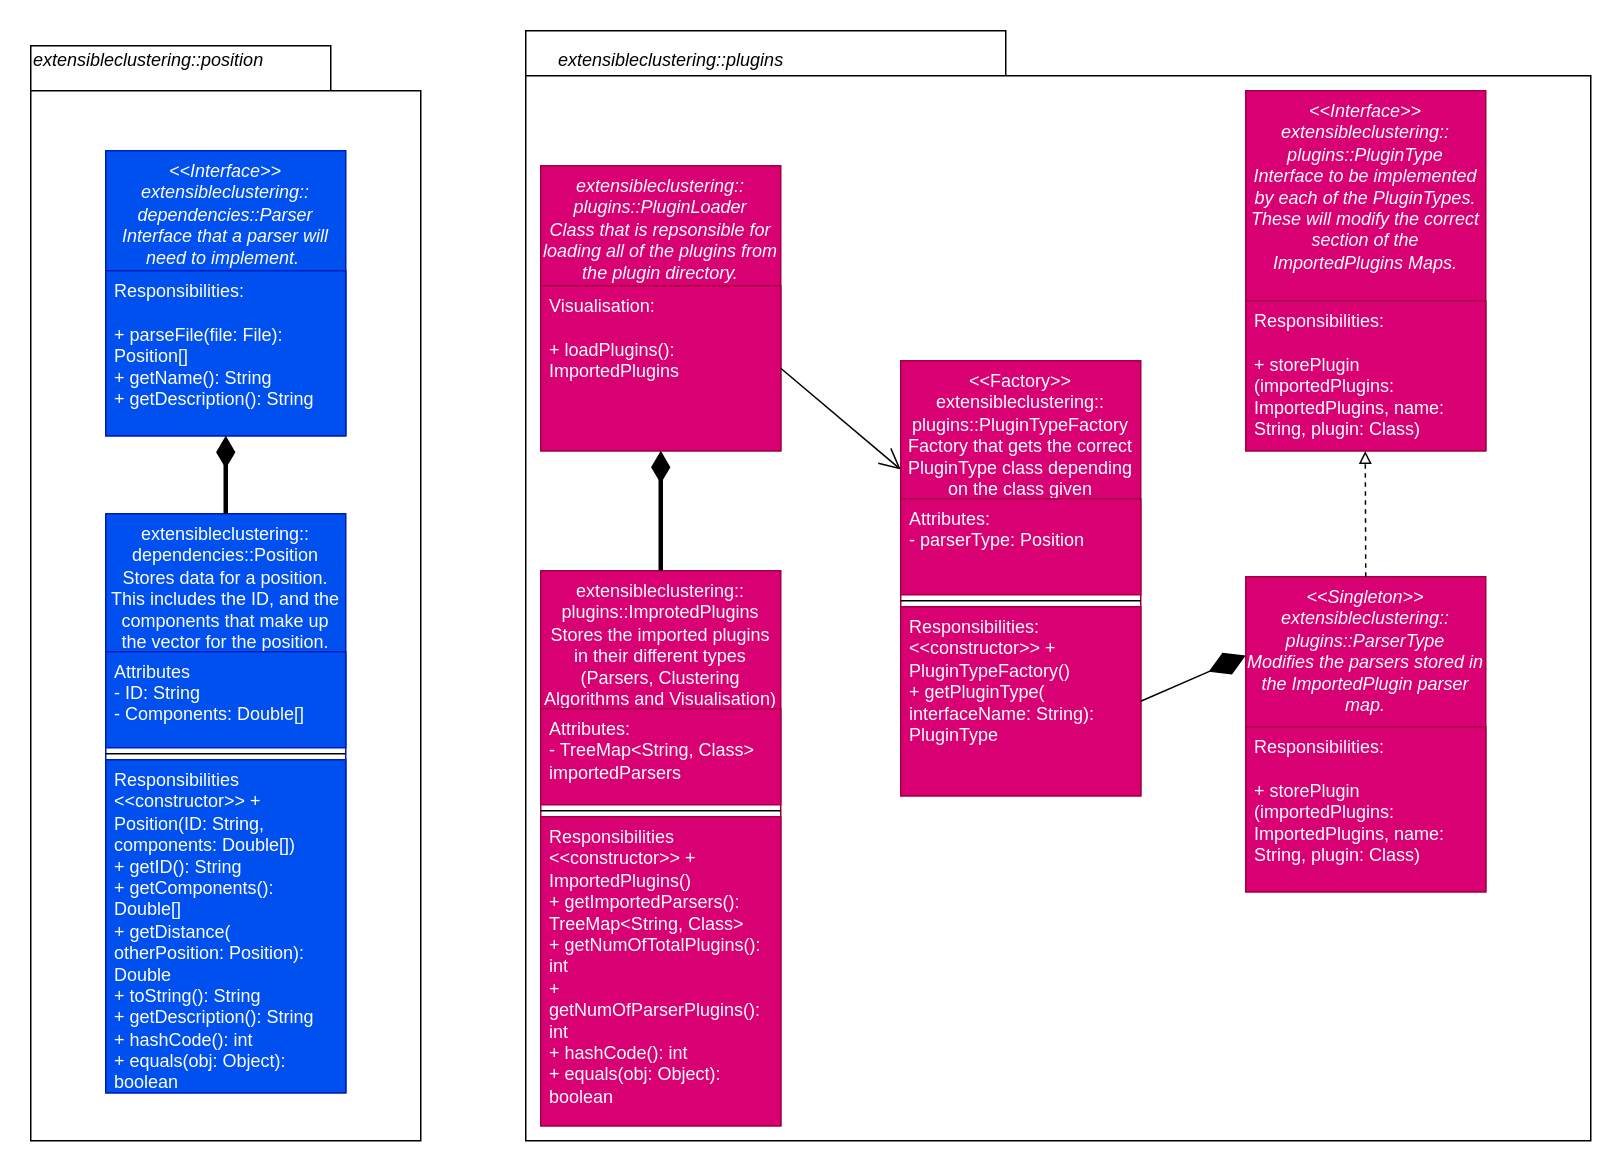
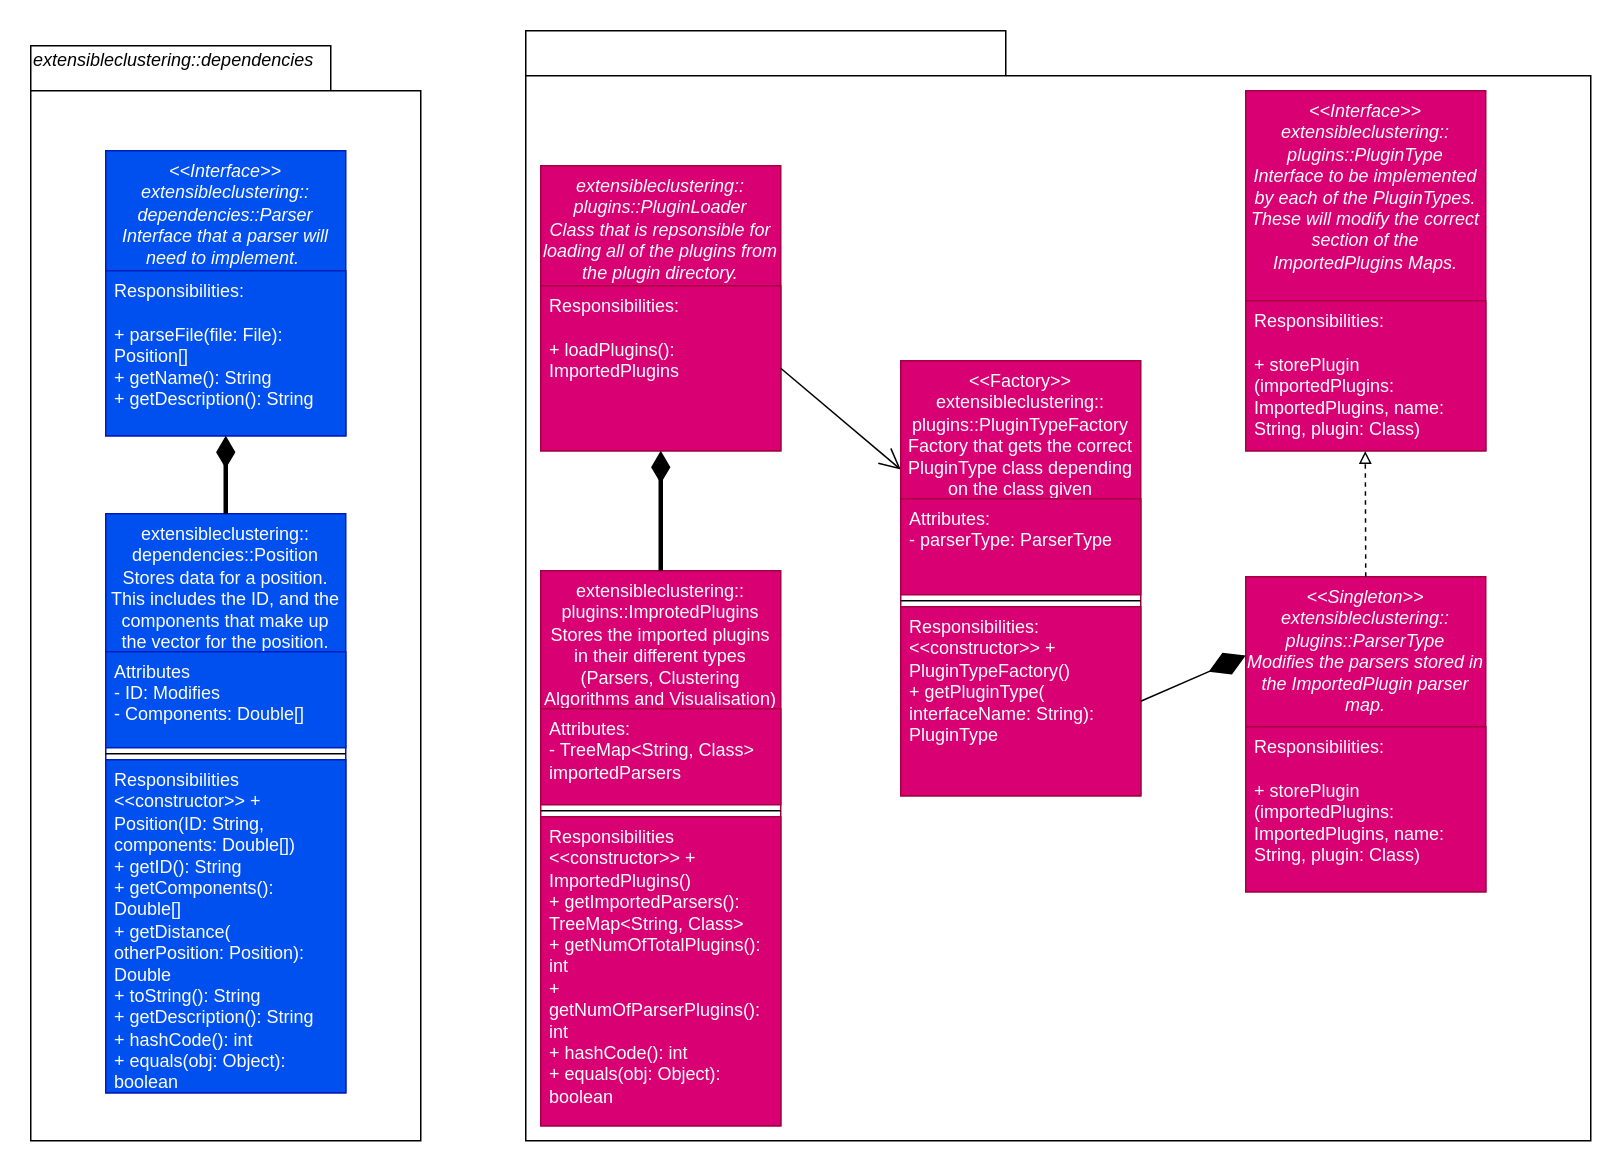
(166, 61) -> (189, 61)
(743, 61) -> none
(662, 329) -> (662, 329)
(1009, 531) -> (1022, 542)
(162, 672) -> (162, 672)
